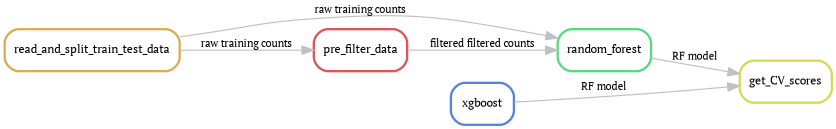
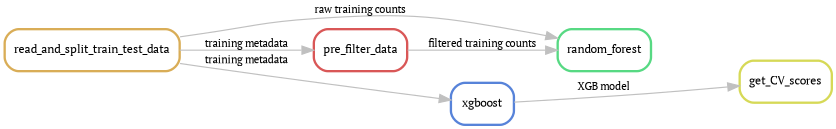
(247, 44) -> (247, 44)
(482, 44) -> (482, 44)
(689, 65) -> none
none -> (310, 82)
(604, 88) -> (604, 88)
